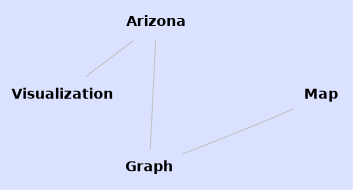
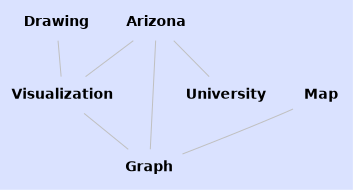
none -> (57, 22)
none -> (226, 95)
none -> (106, 131)
